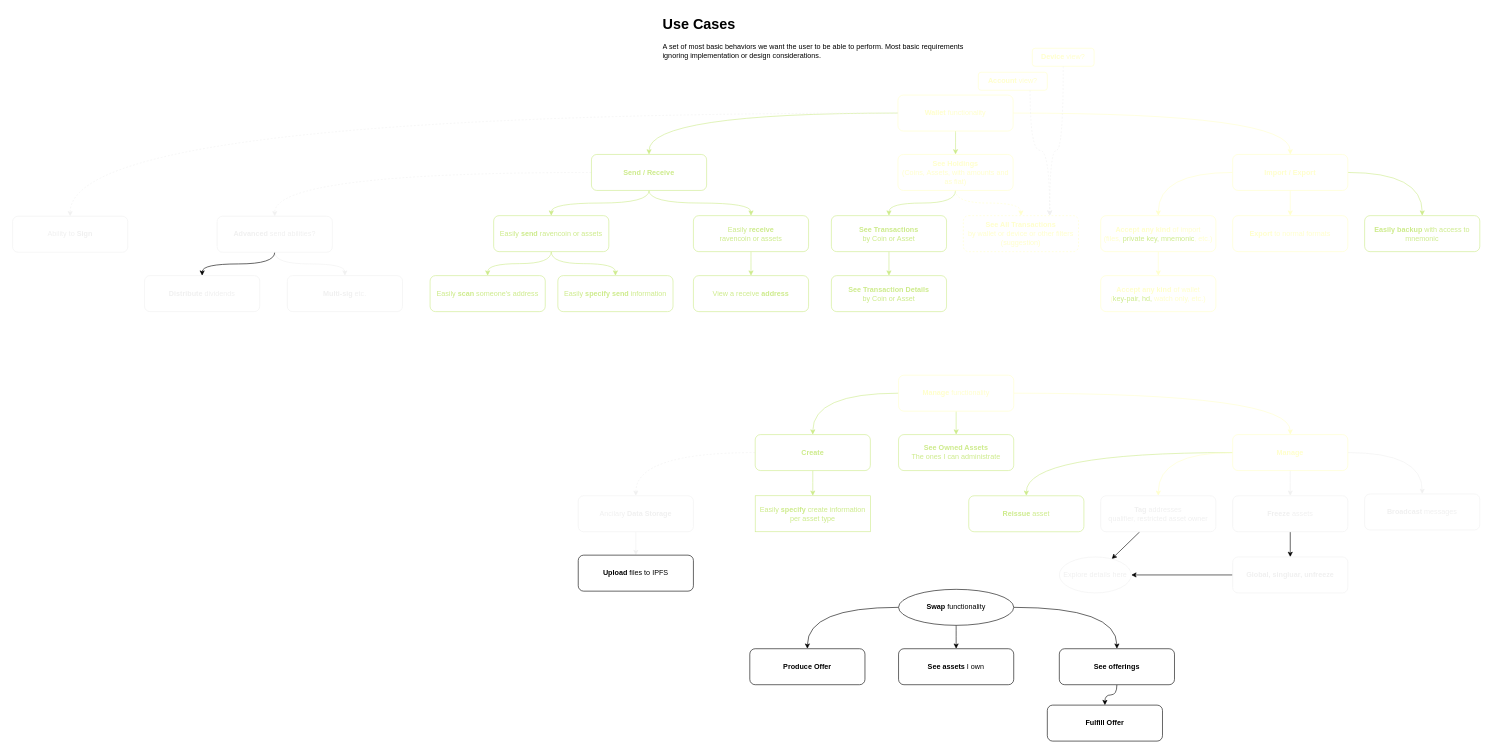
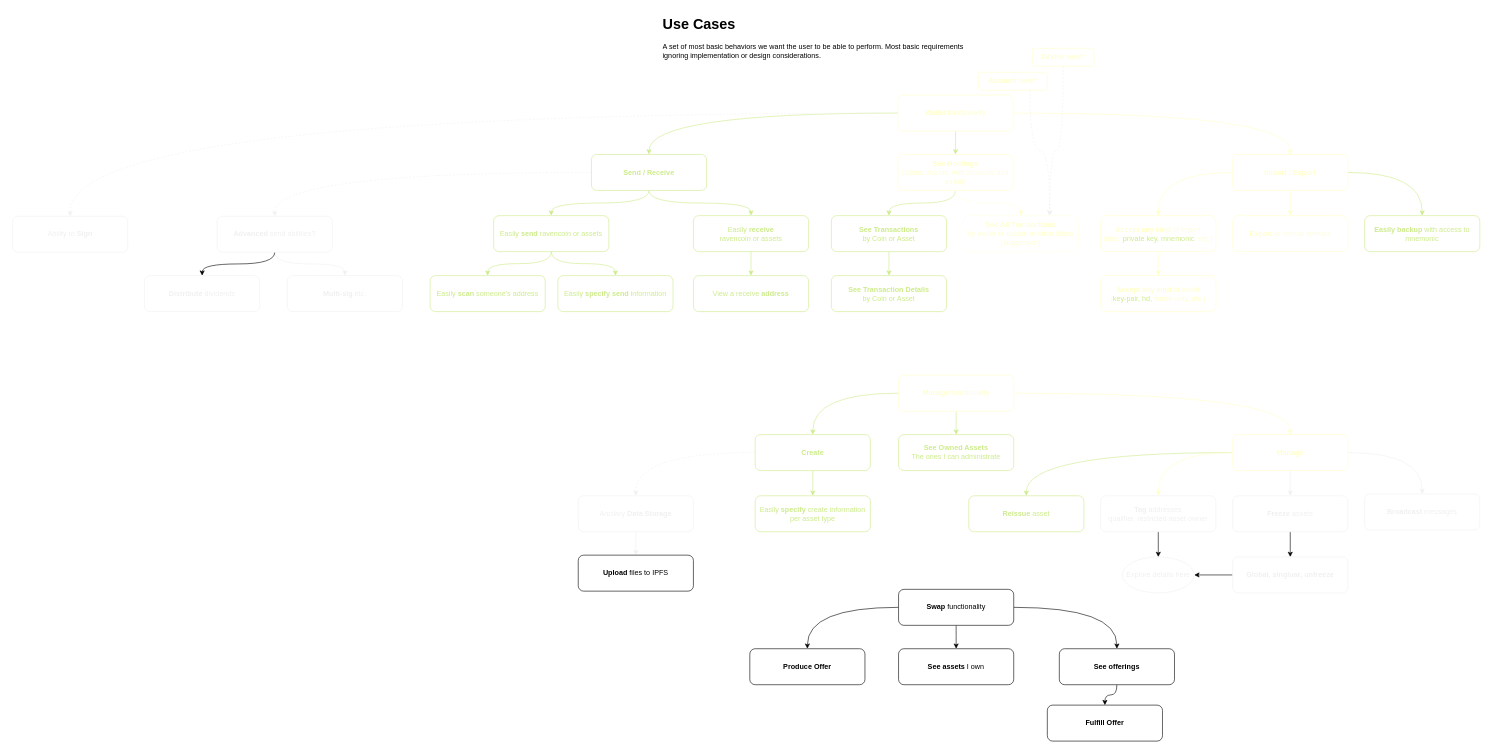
(813, 514) -> (813, 514)
(1095, 575) -> (1158, 575)
(956, 608) -> (956, 608)
